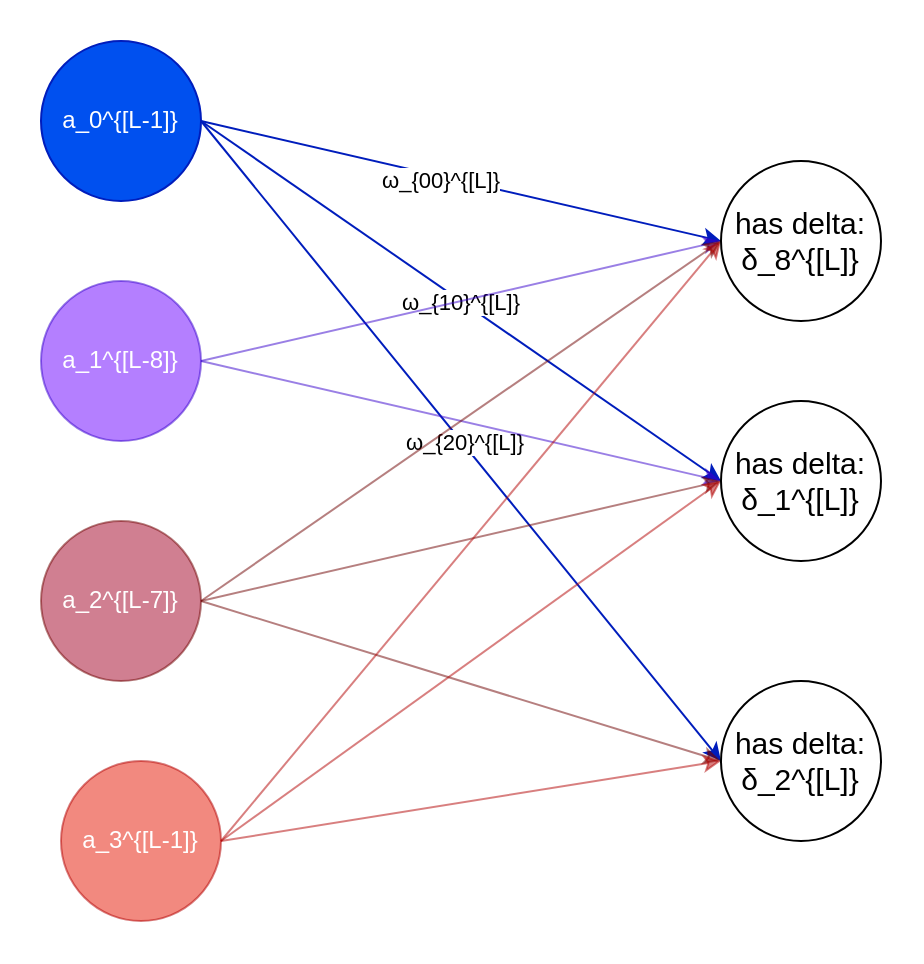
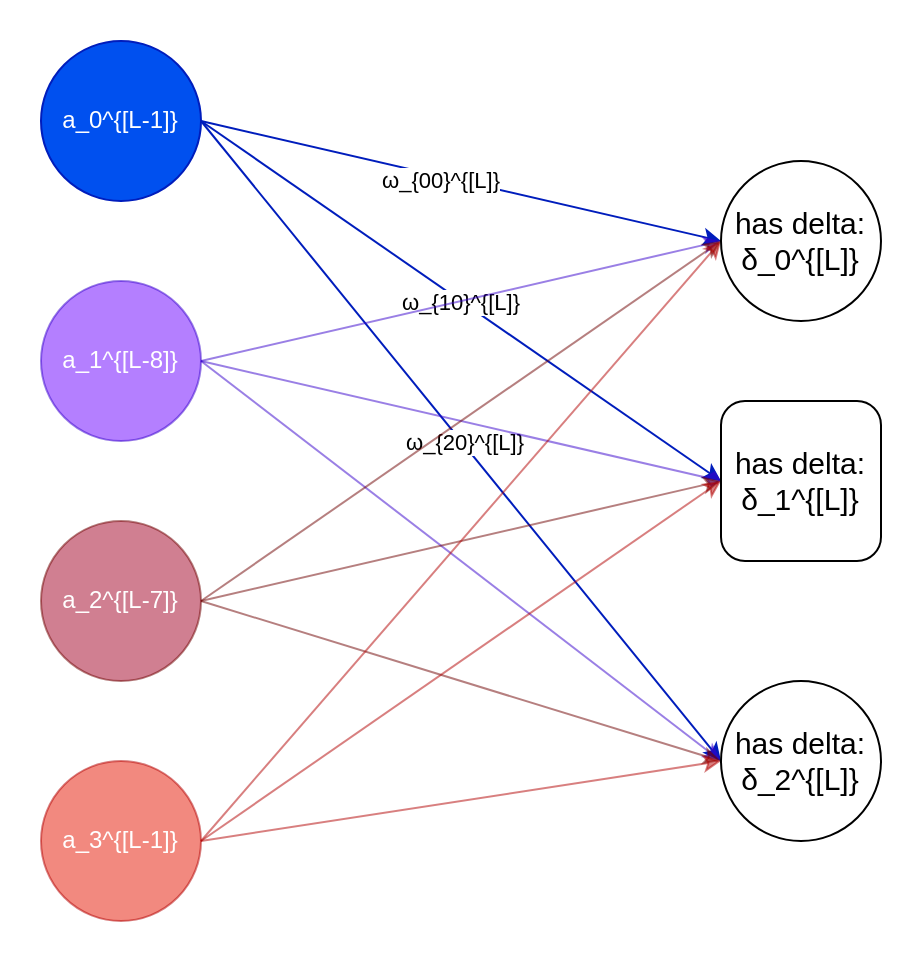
(801, 241) -> (801, 241)
(556, 443) -> (556, 443)
(801, 481) -> (801, 481)
none -> (368, 489)
(141, 841) -> (121, 841)
